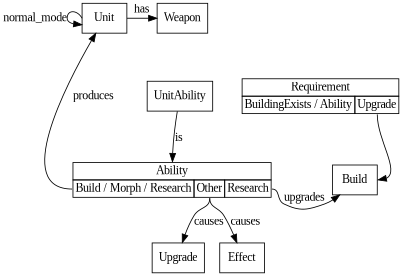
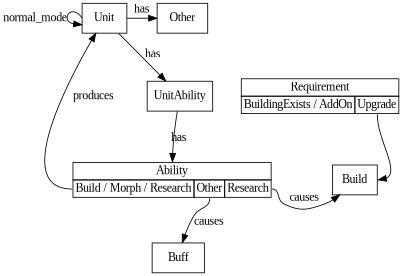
(182, 18) -> (182, 18)
none -> (139, 54)
(298, 104) -> (298, 104)
(179, 138) -> (179, 138)
(304, 198) -> (304, 198)
(178, 258) -> (178, 258)
(242, 258) -> none
